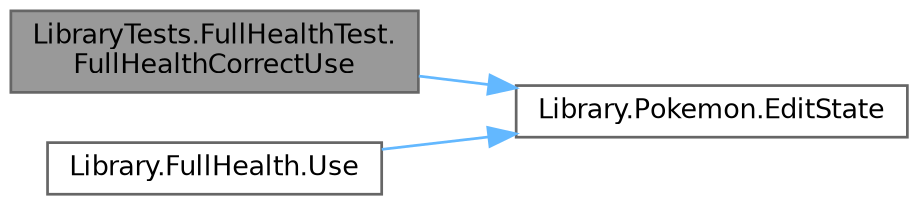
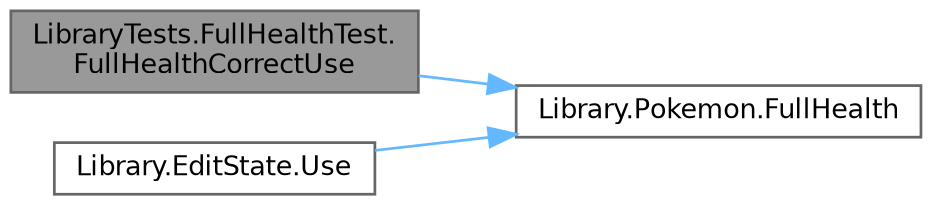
(712, 111) -> (719, 111)
(215, 168) -> (215, 168)
